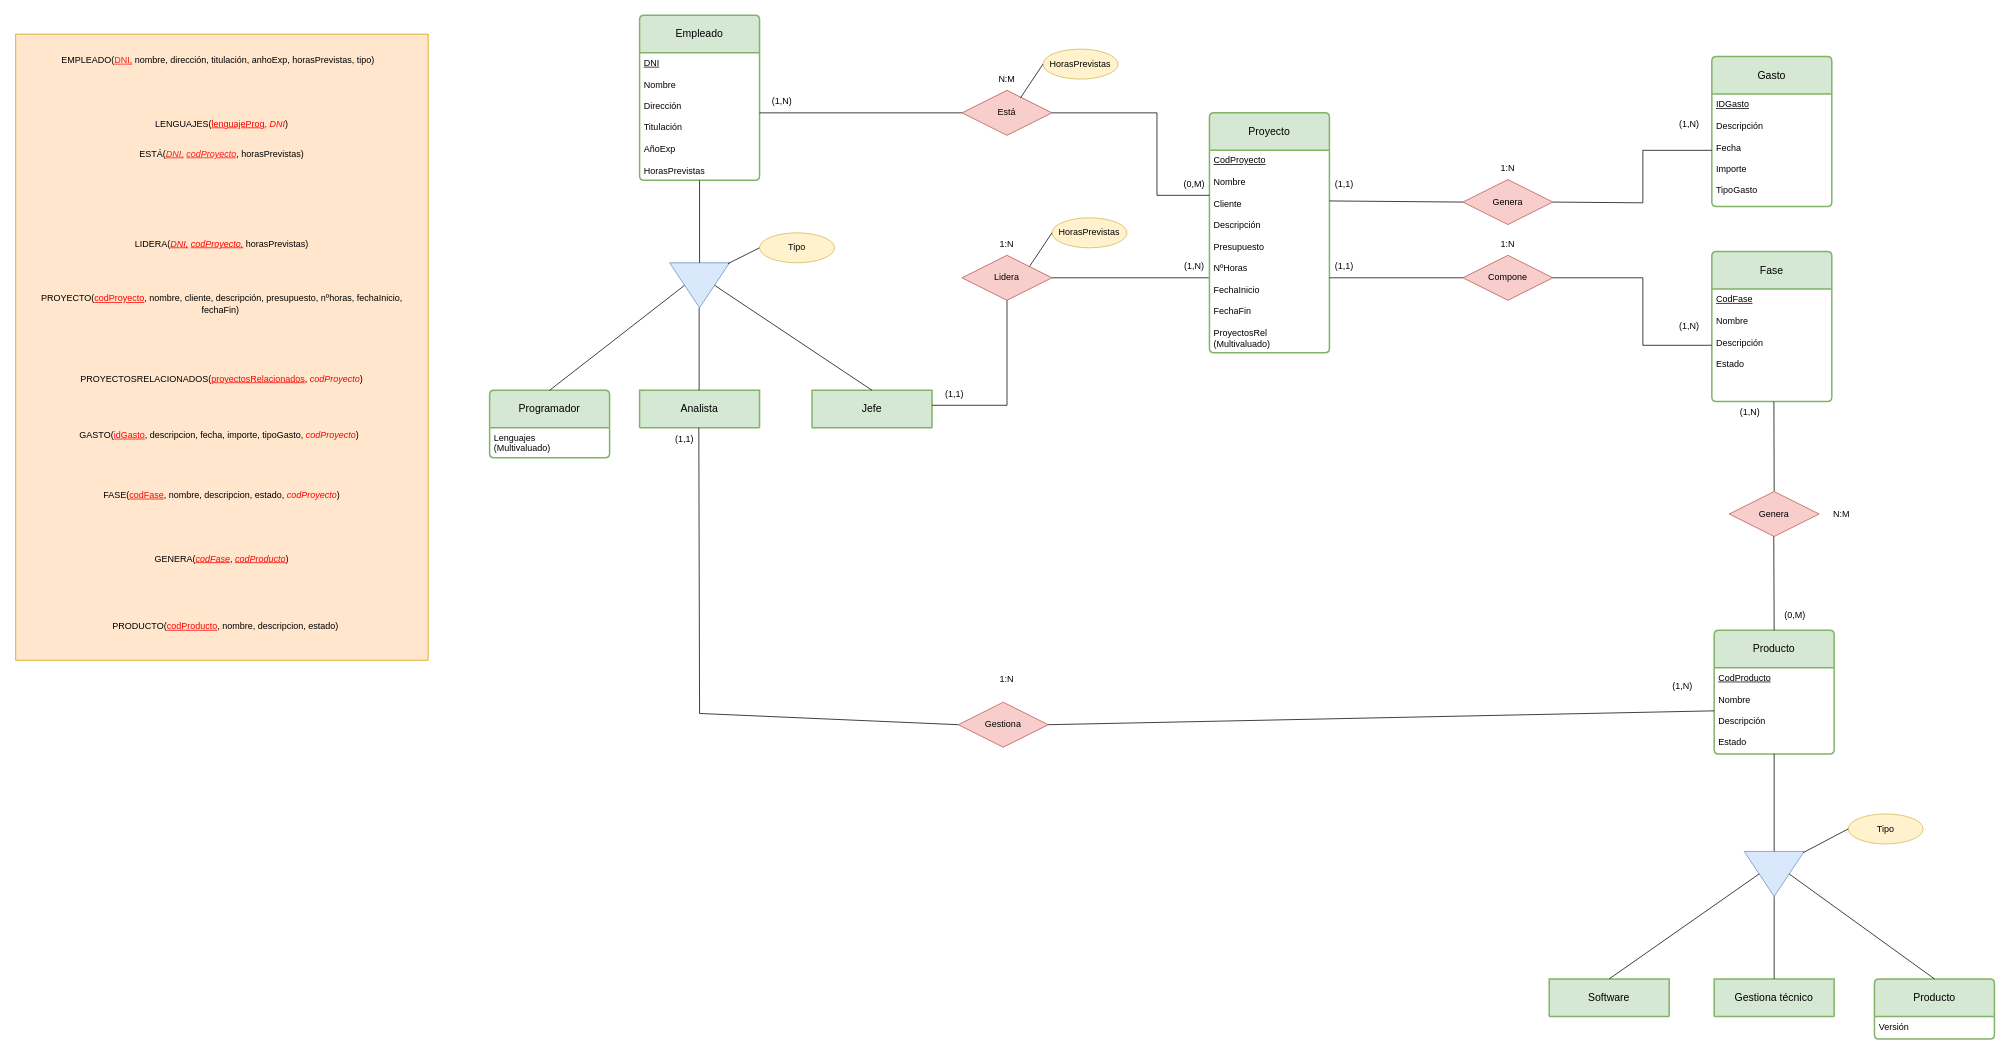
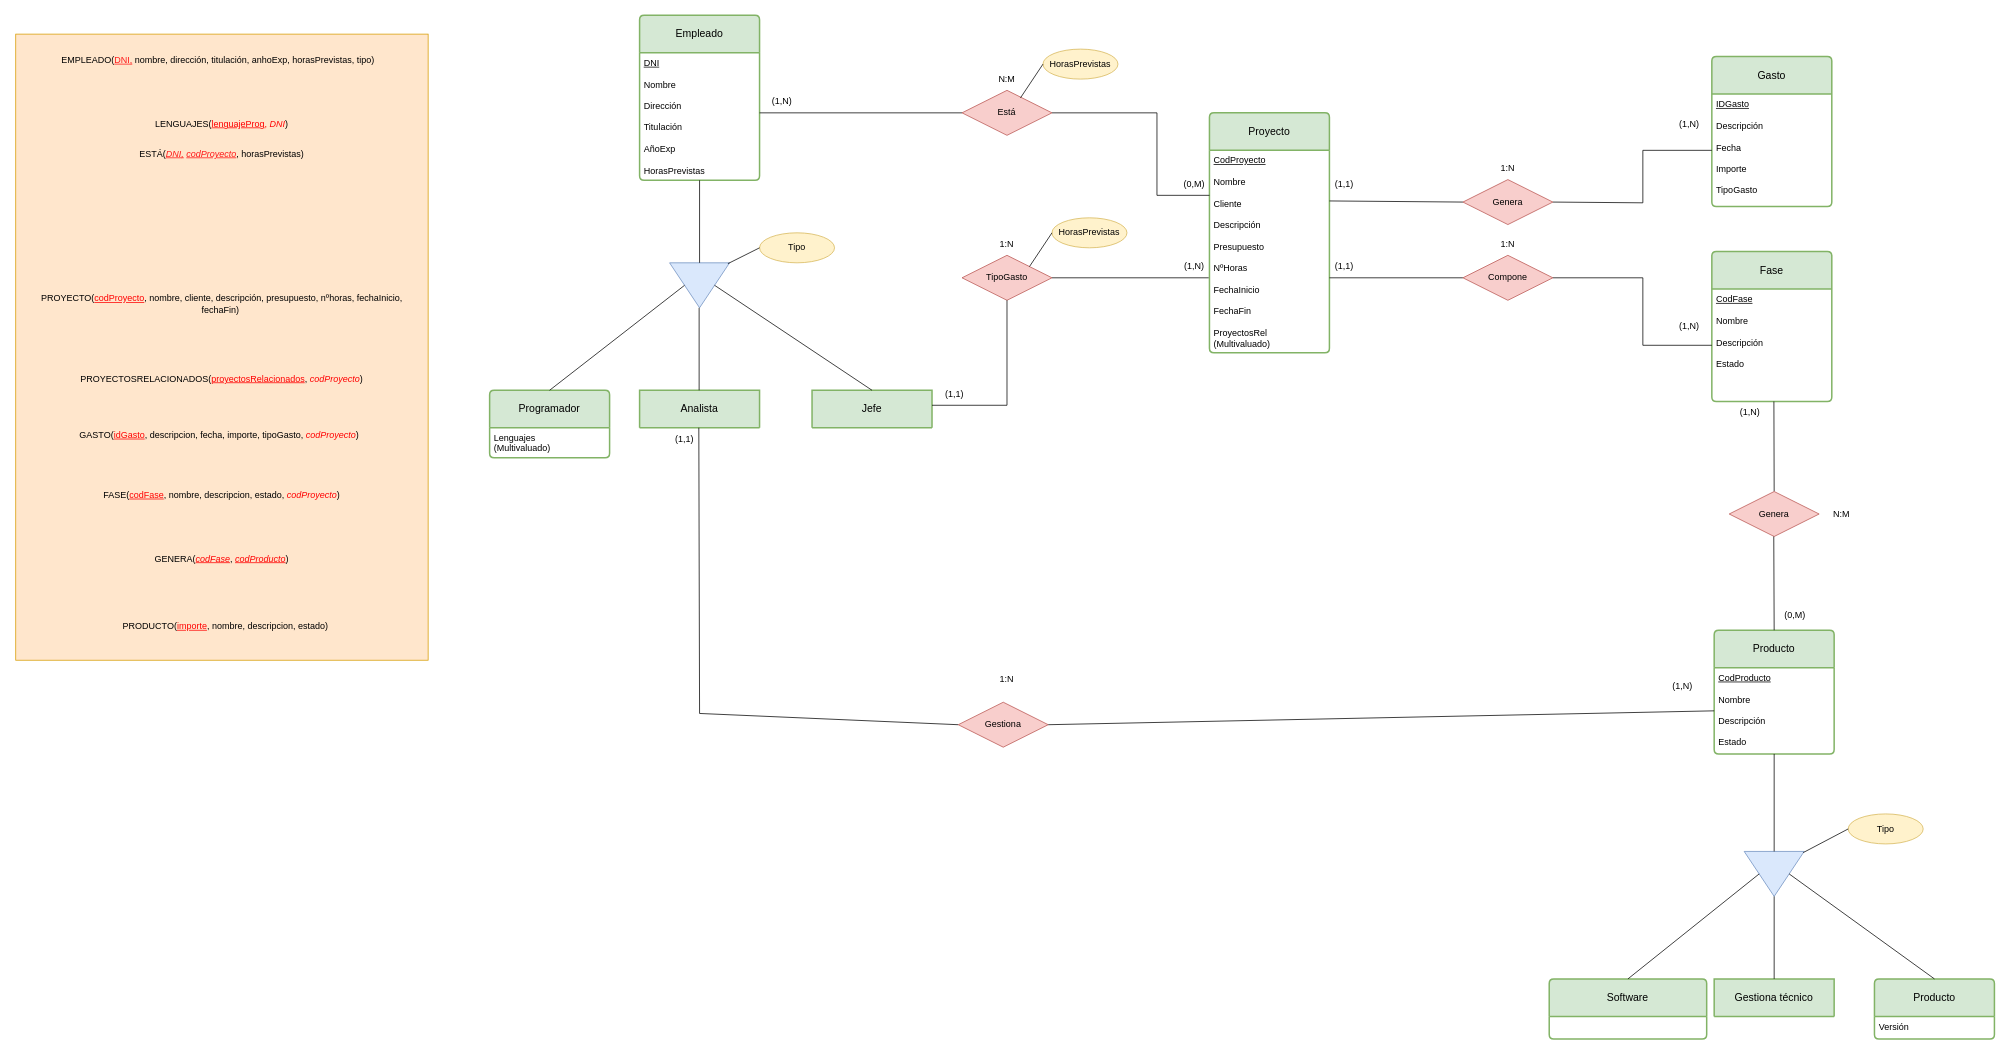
(222, 244) -> none
(1007, 278) -> (1007, 278)
(225, 627) -> (225, 627)
(1609, 998) -> (1628, 1009)
